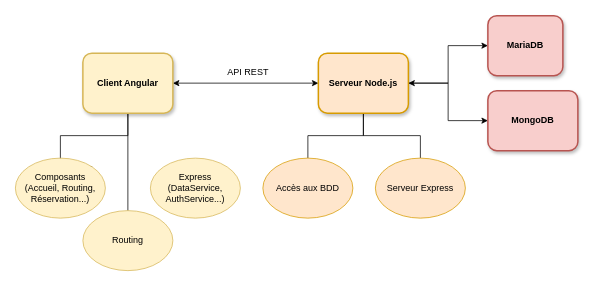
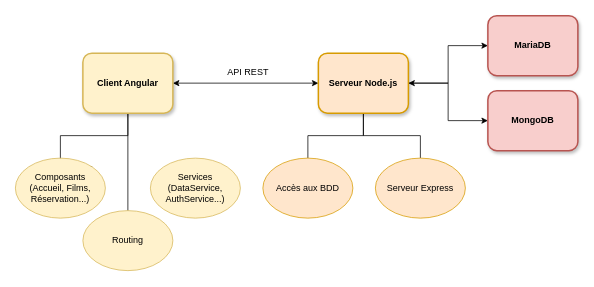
(525, 45) -> (533, 45)
(60, 188) -> (60, 188)
(195, 188) -> (195, 188)
